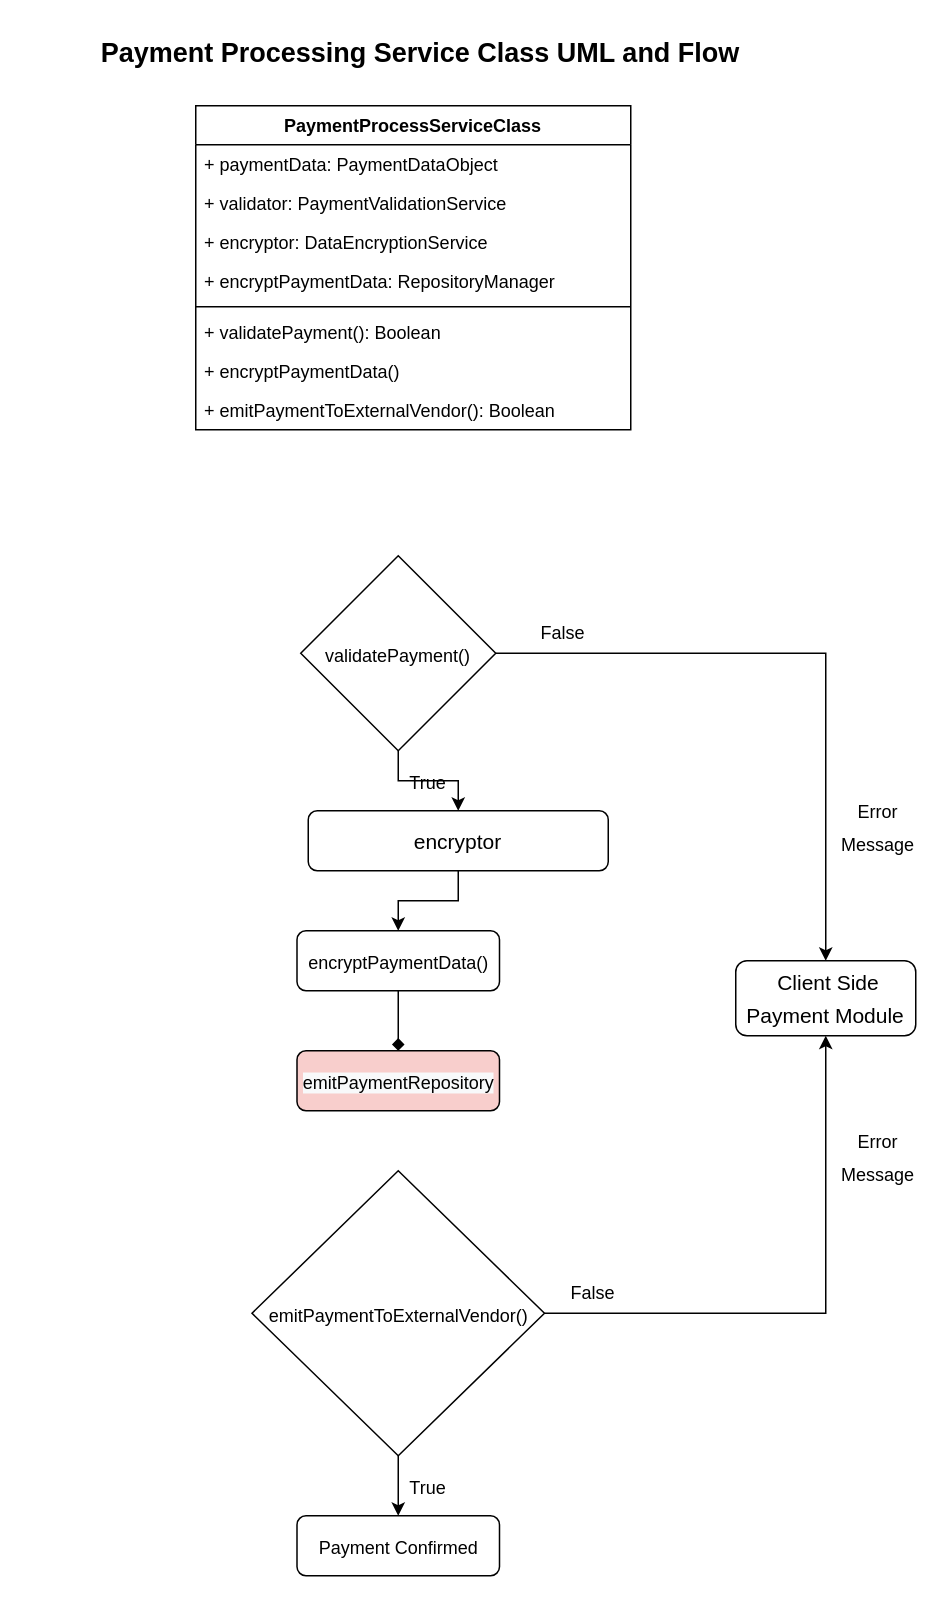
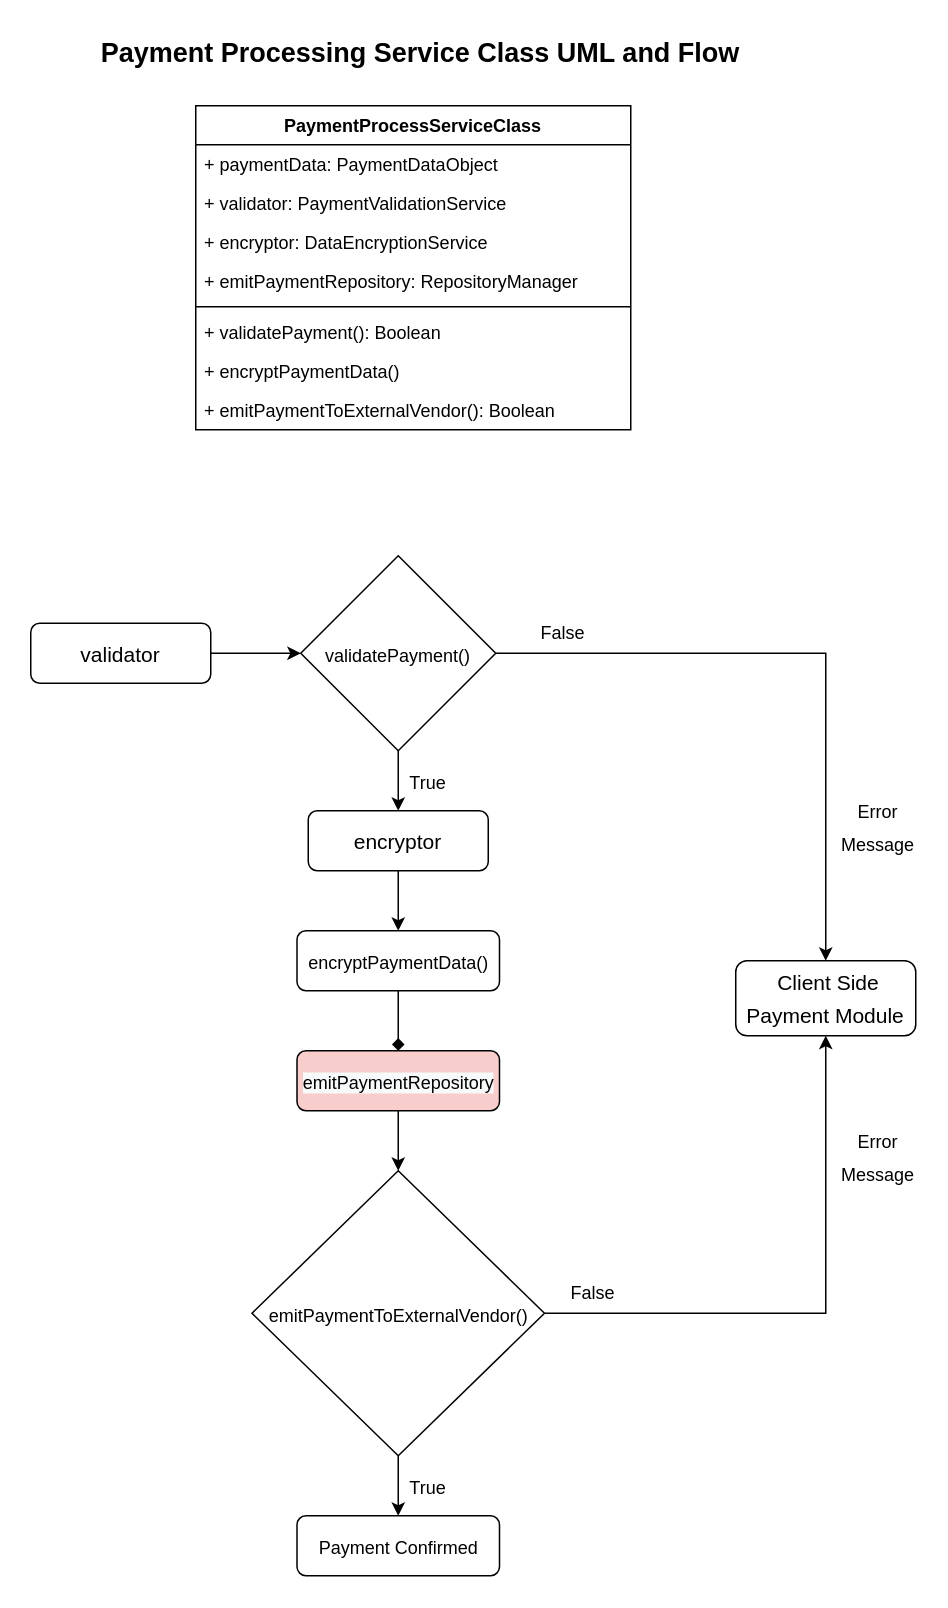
(391, 282) -> (402, 282)
none -> (121, 653)
none -> (251, 653)
(458, 841) -> (398, 841)
none -> (398, 1136)
